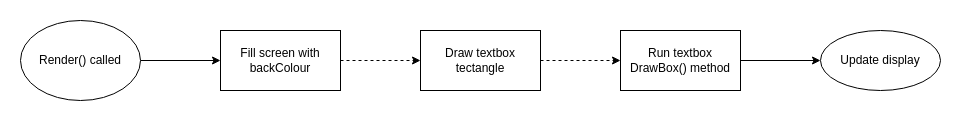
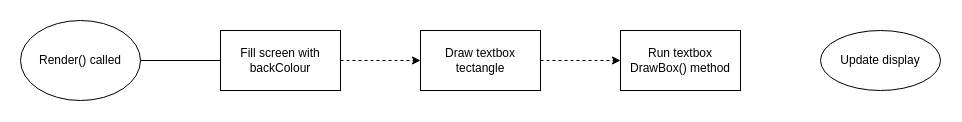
(212, 61) -> (215, 61)
(777, 61) -> none
